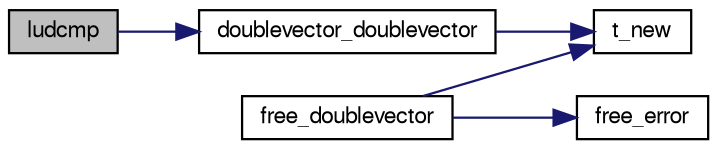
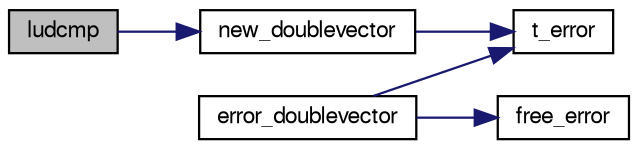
(347, 32) -> (308, 32)
(643, 32) -> (563, 32)
(347, 118) -> (308, 118)
